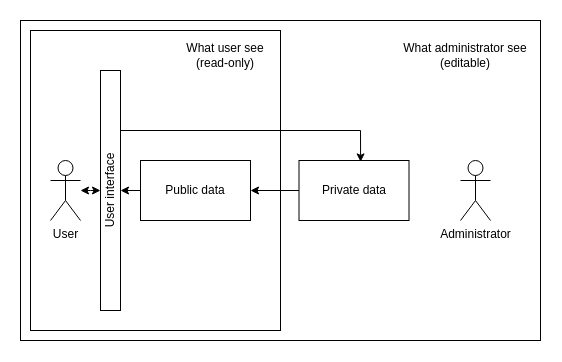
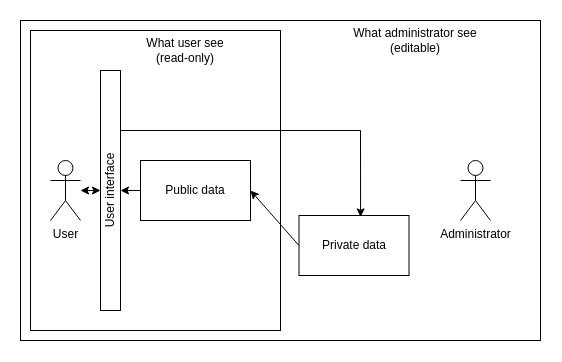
(226, 56) -> (186, 51)
(466, 56) -> (416, 41)
(354, 191) -> (354, 246)
